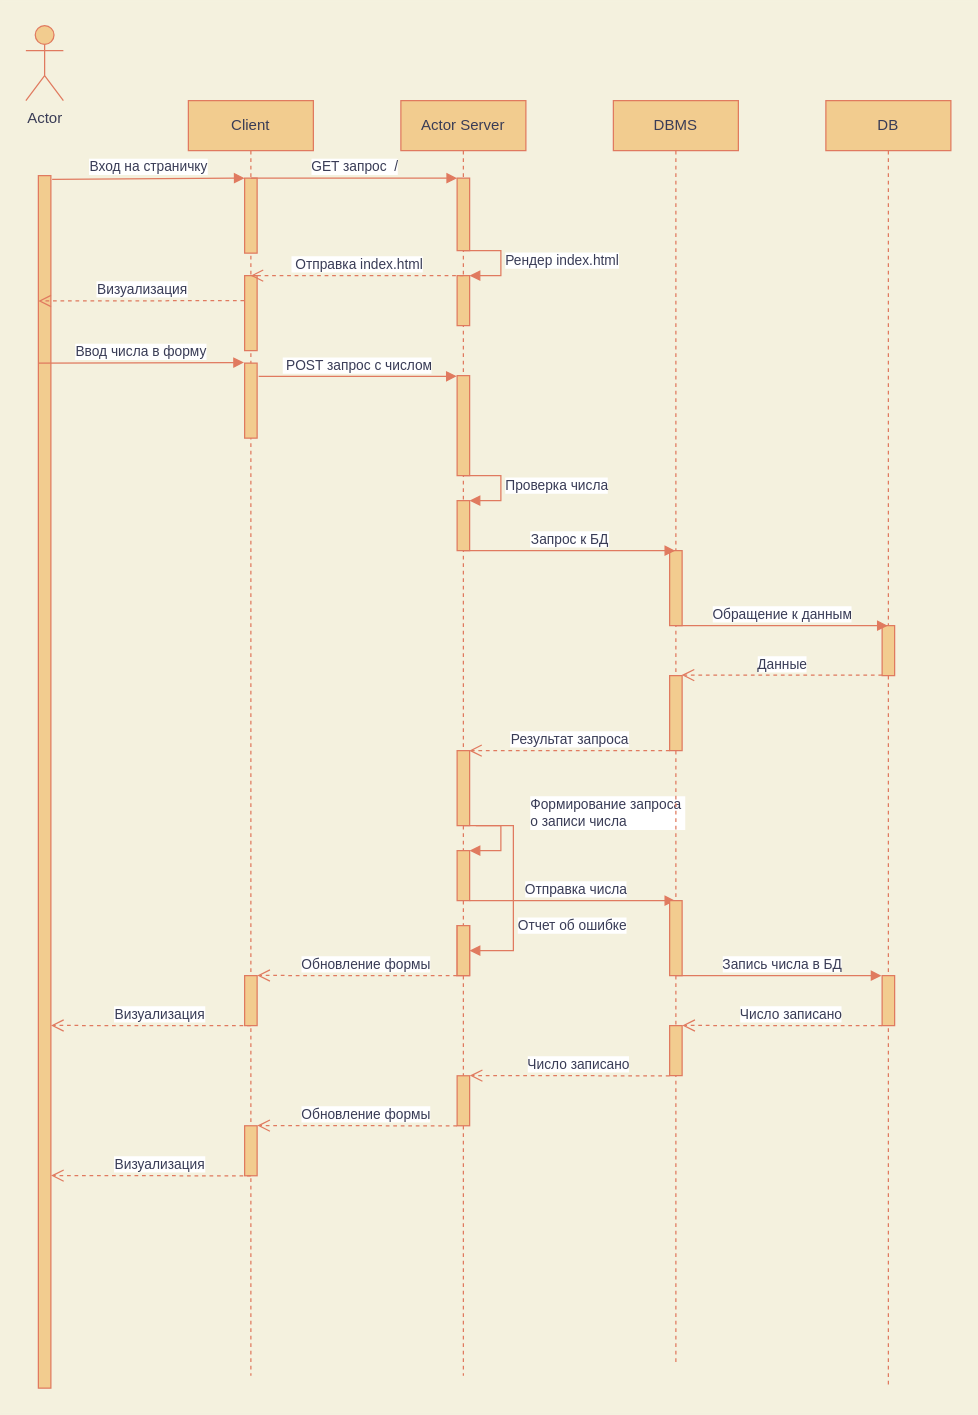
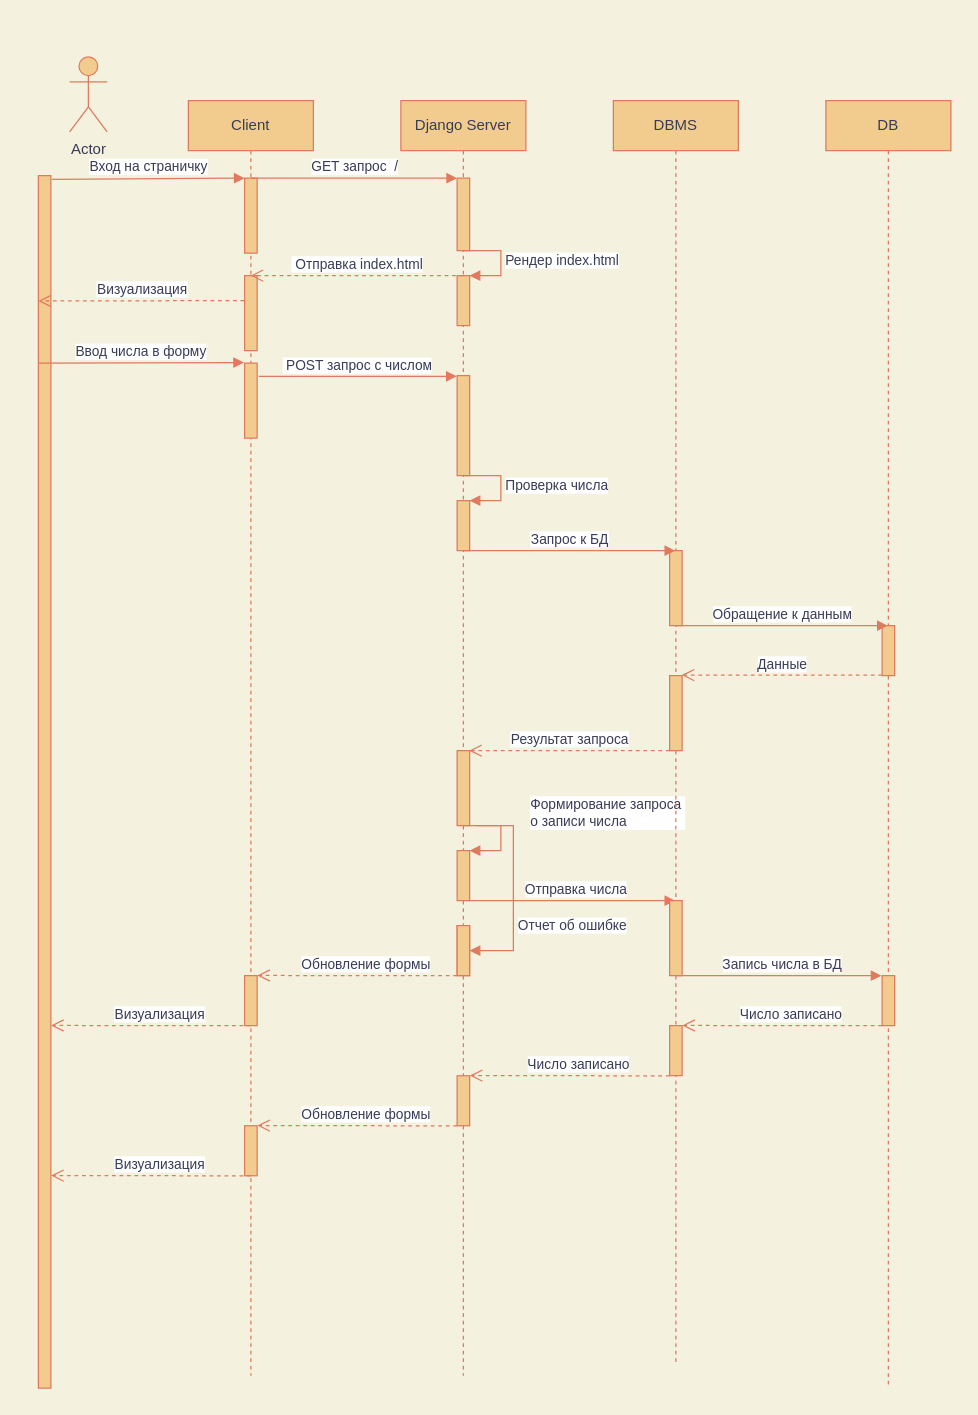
(44, 63) -> (88, 94)
(463, 126) -> (463, 126)
